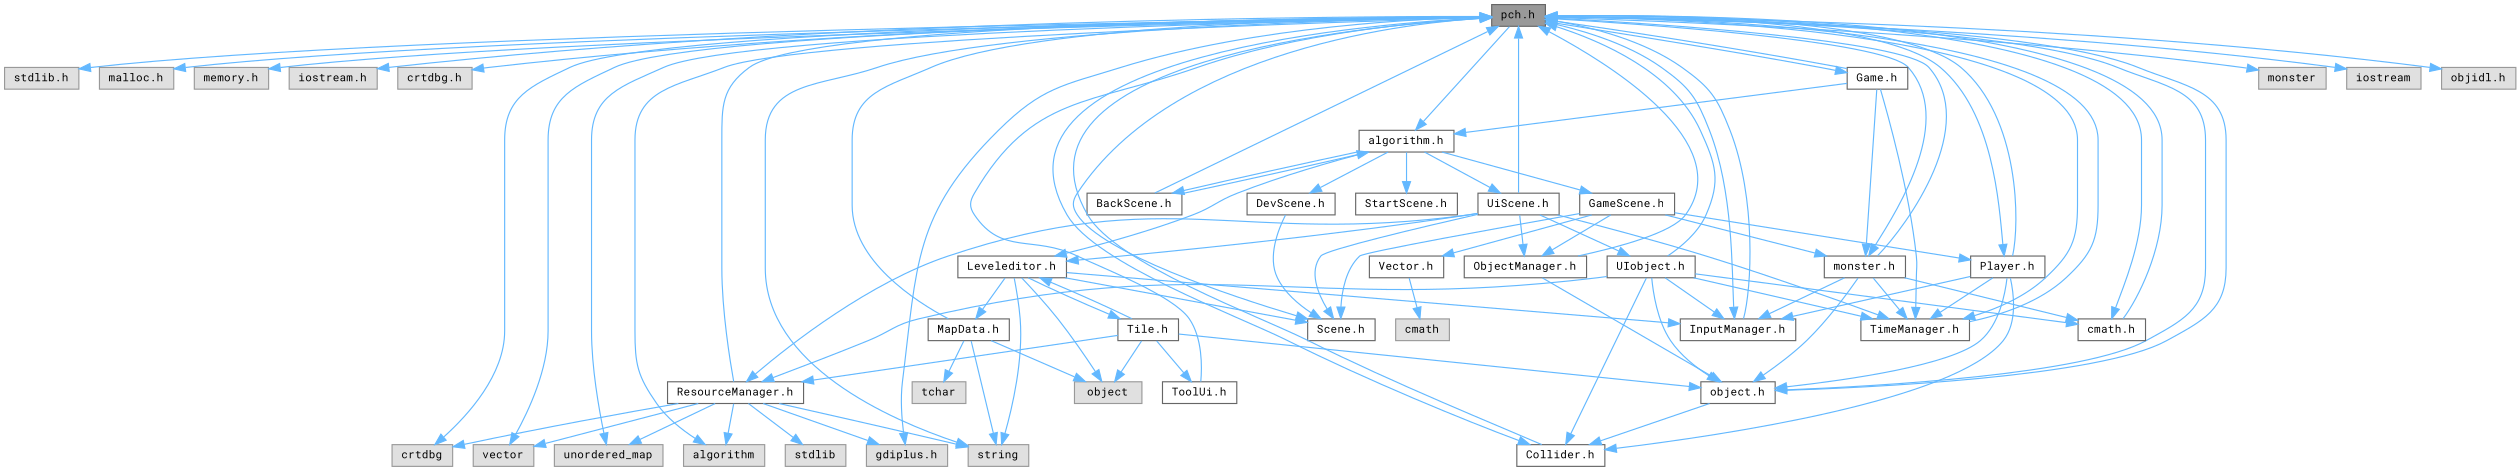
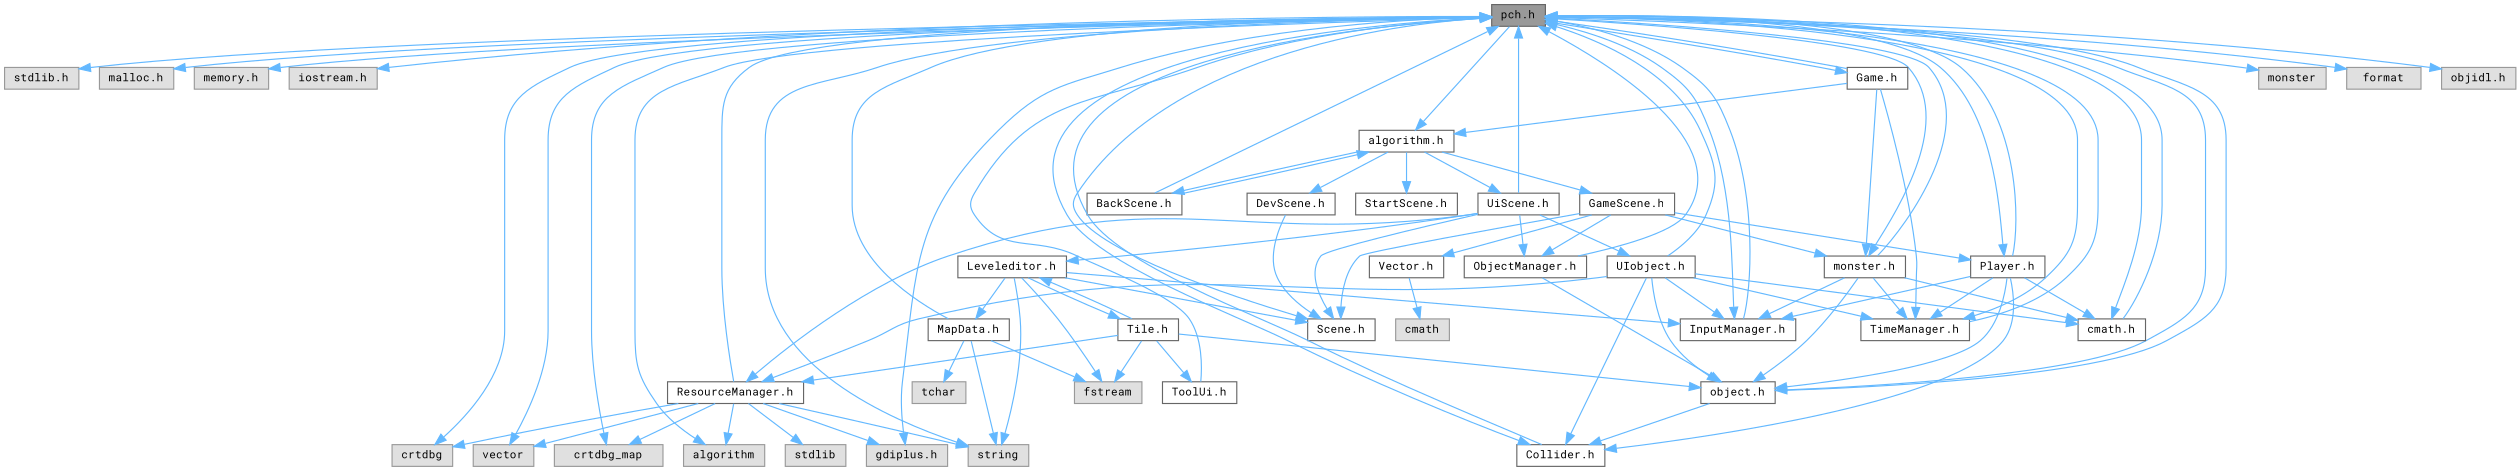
(435, 78) -> none
(2384, 78) -> (2384, 78)
(1217, 203) -> none
(1719, 260) -> none
none -> (2055, 295)
(1108, 393) -> (1108, 393)
(609, 456) -> (609, 456)
